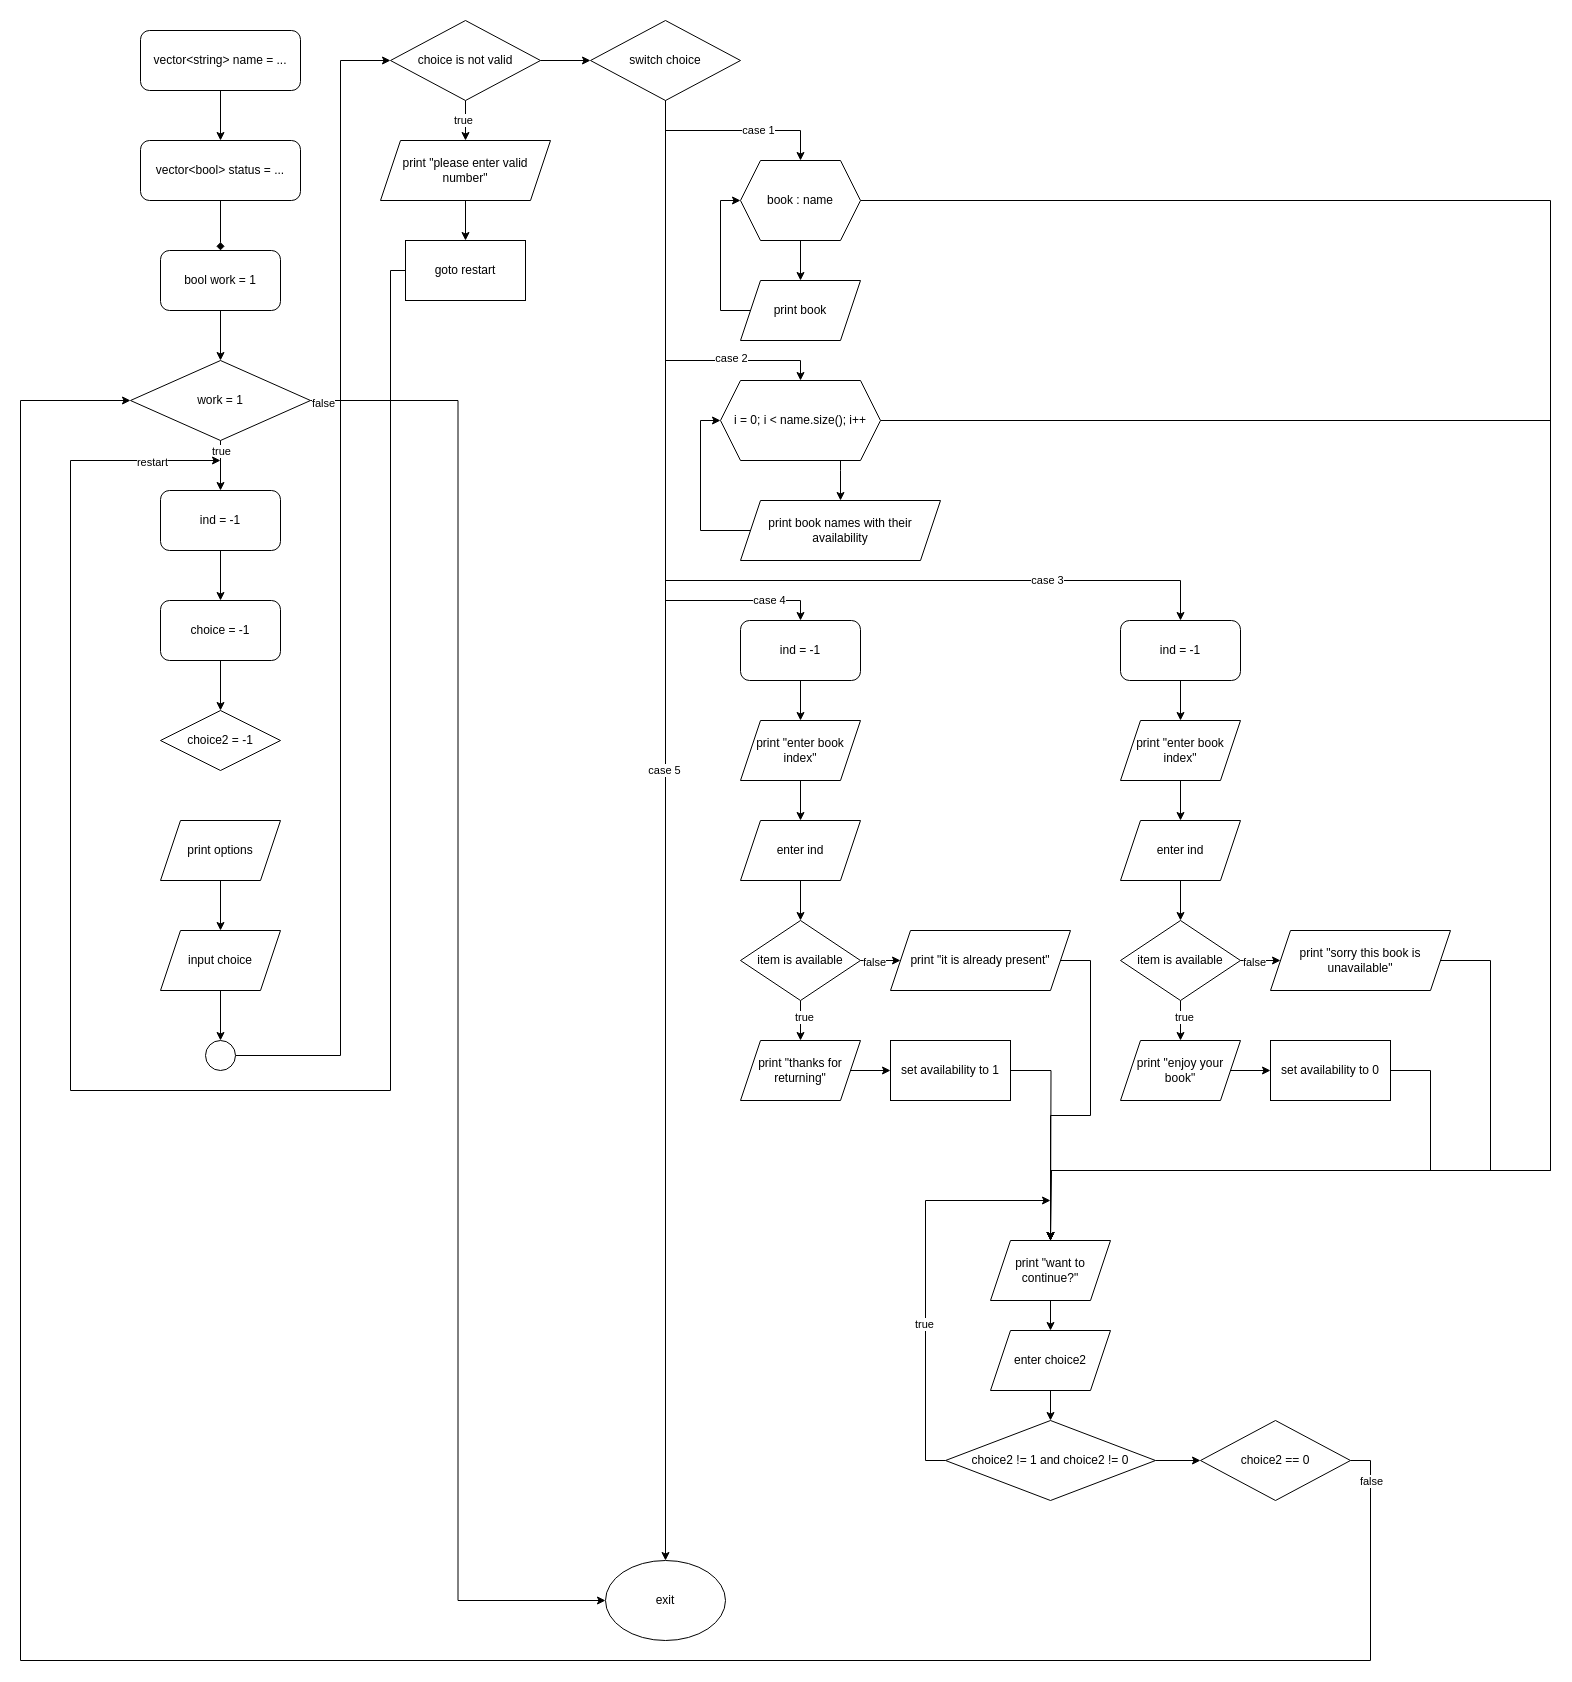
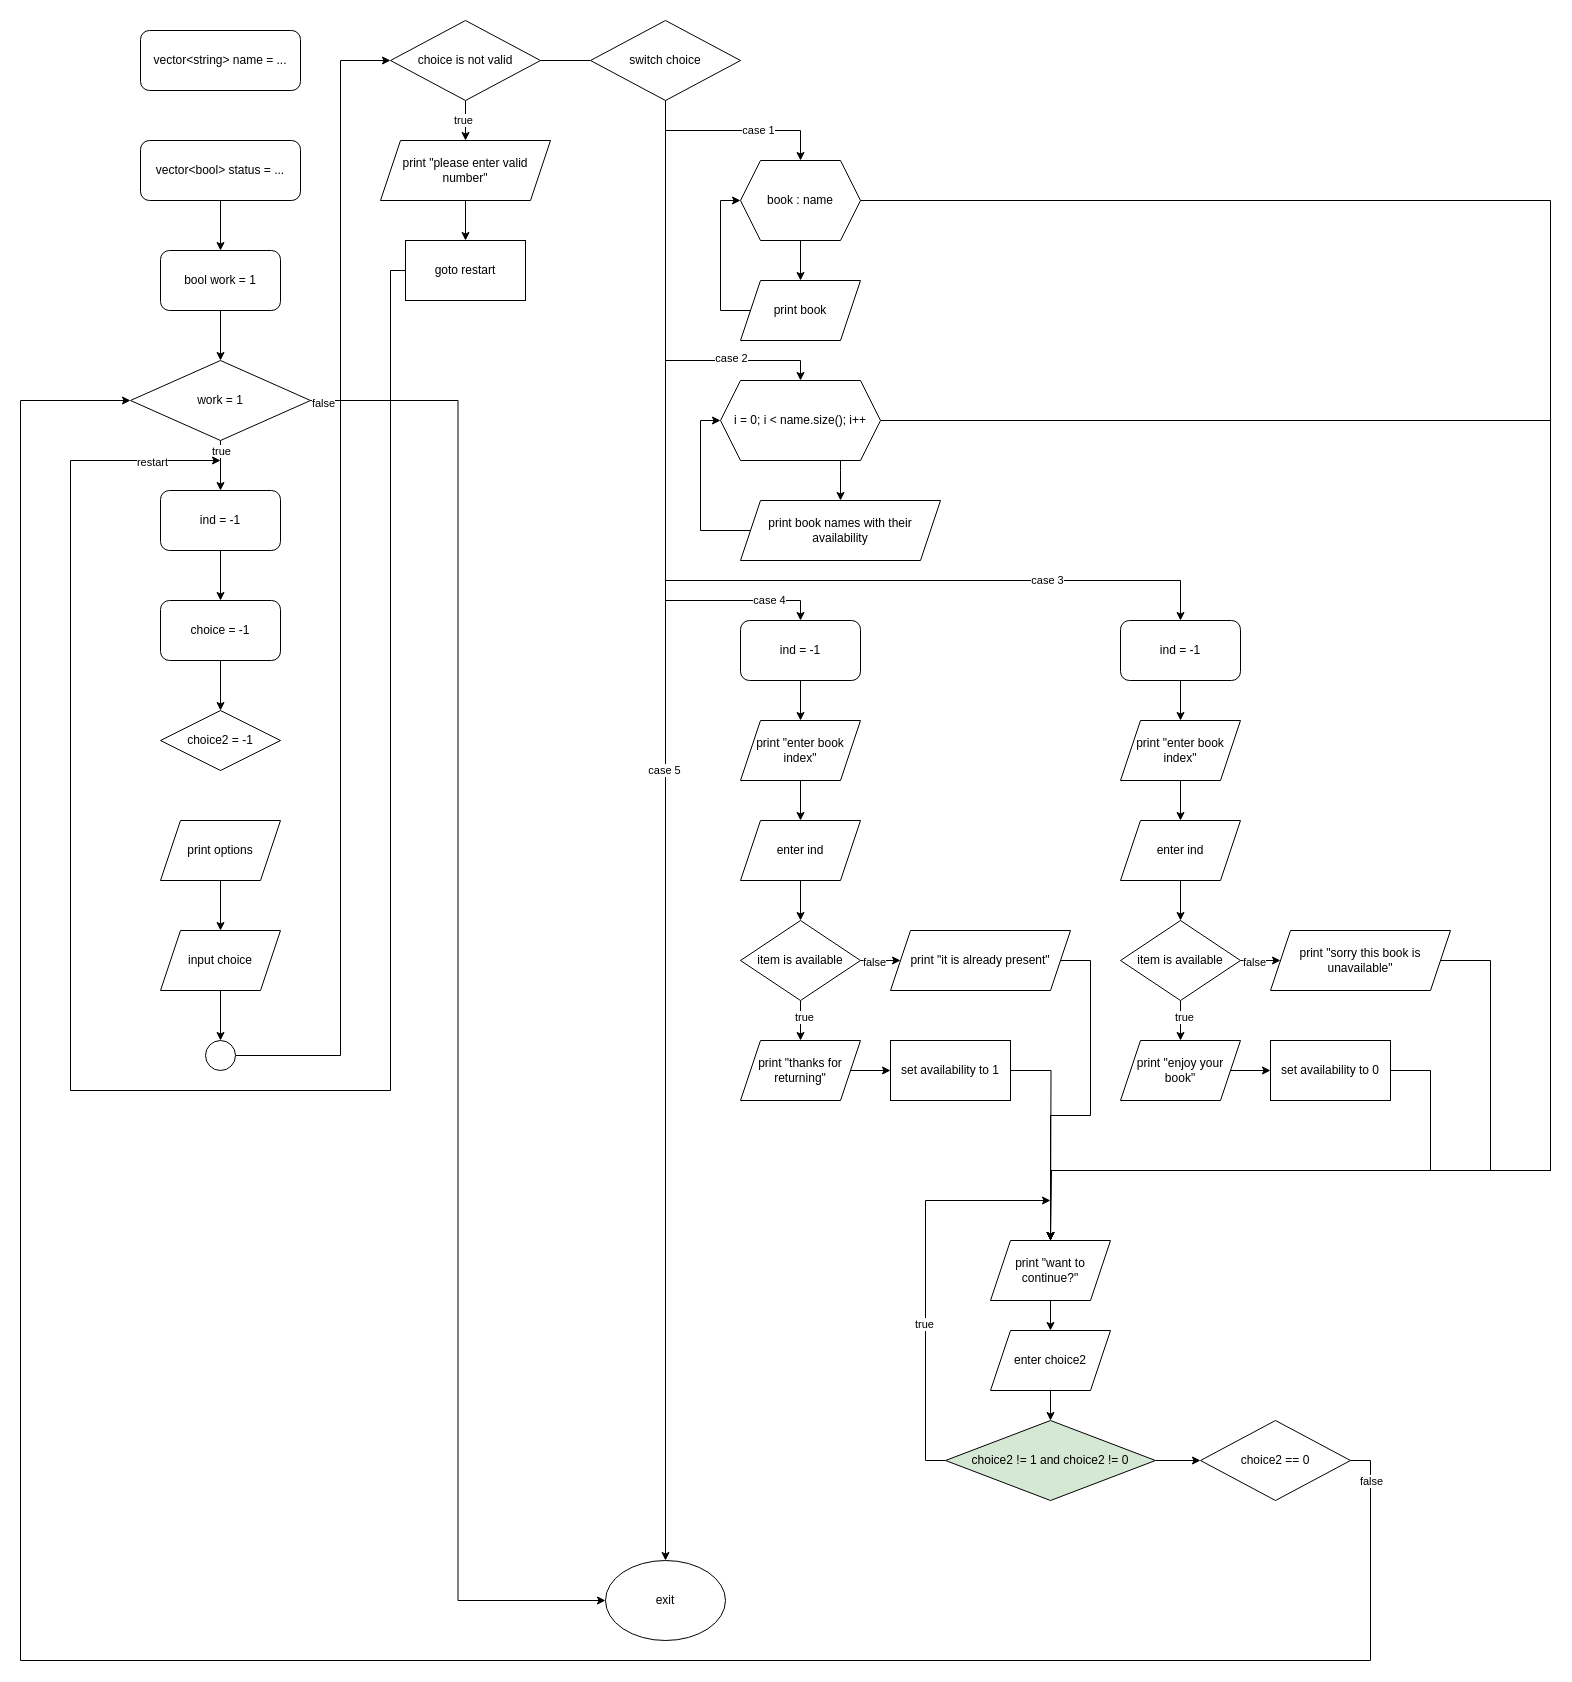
(582, 61) -> (585, 61)
(221, 112) -> none
(221, 242) -> (221, 242)
(1051, 1461) -> (1051, 1461)
